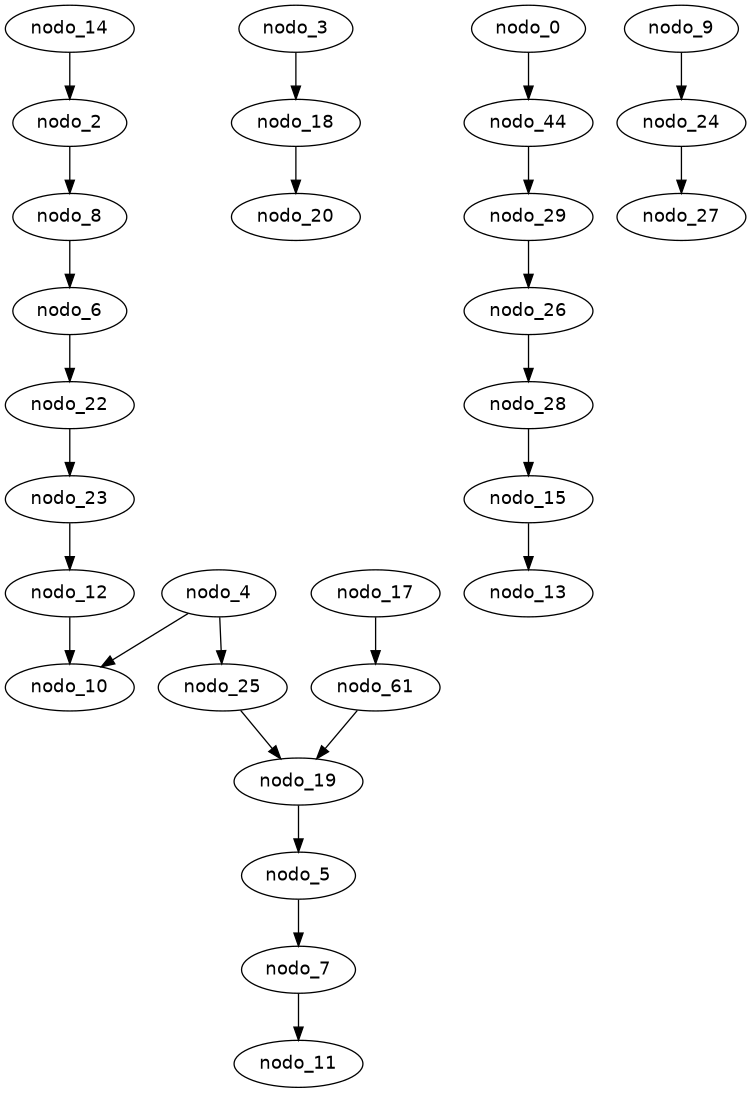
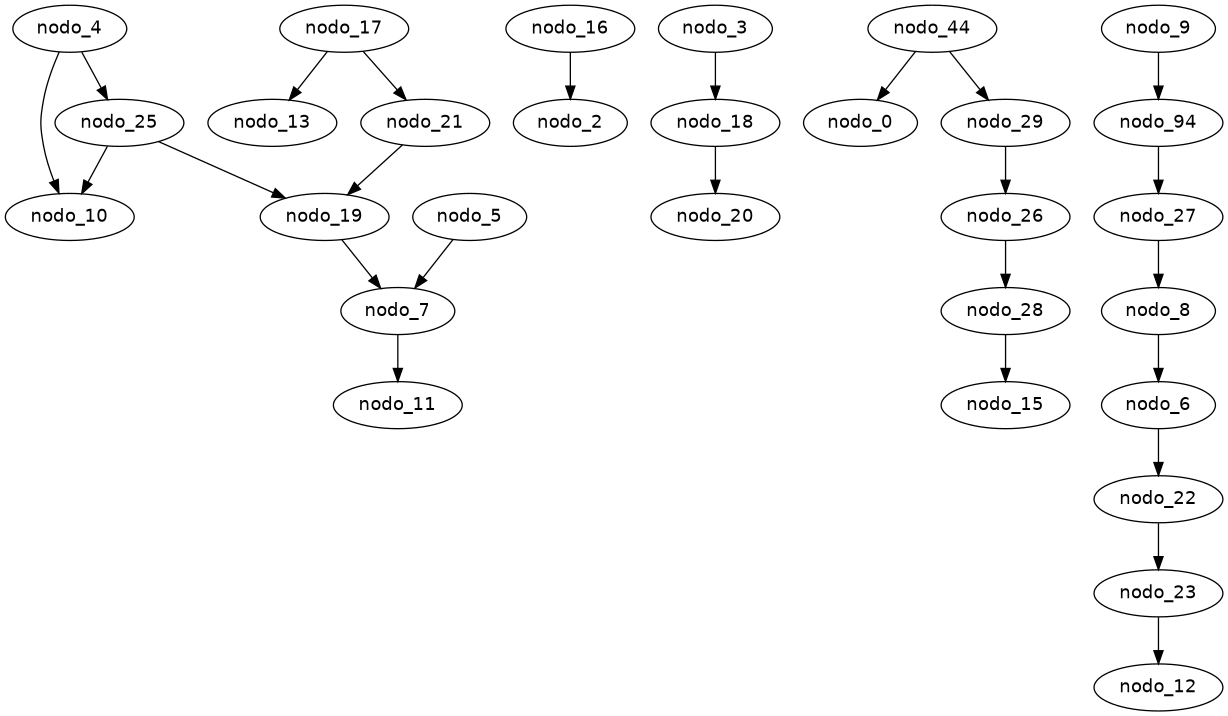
(70, 29) -> (570, 29)
(529, 69) -> (900, 71)
(681, 123) -> (1158, 123)
(70, 163) -> (1158, 258)
(529, 540) -> (312, 71)
(70, 634) -> (98, 164)
(376, 687) -> (425, 123)
(299, 822) -> (357, 259)
